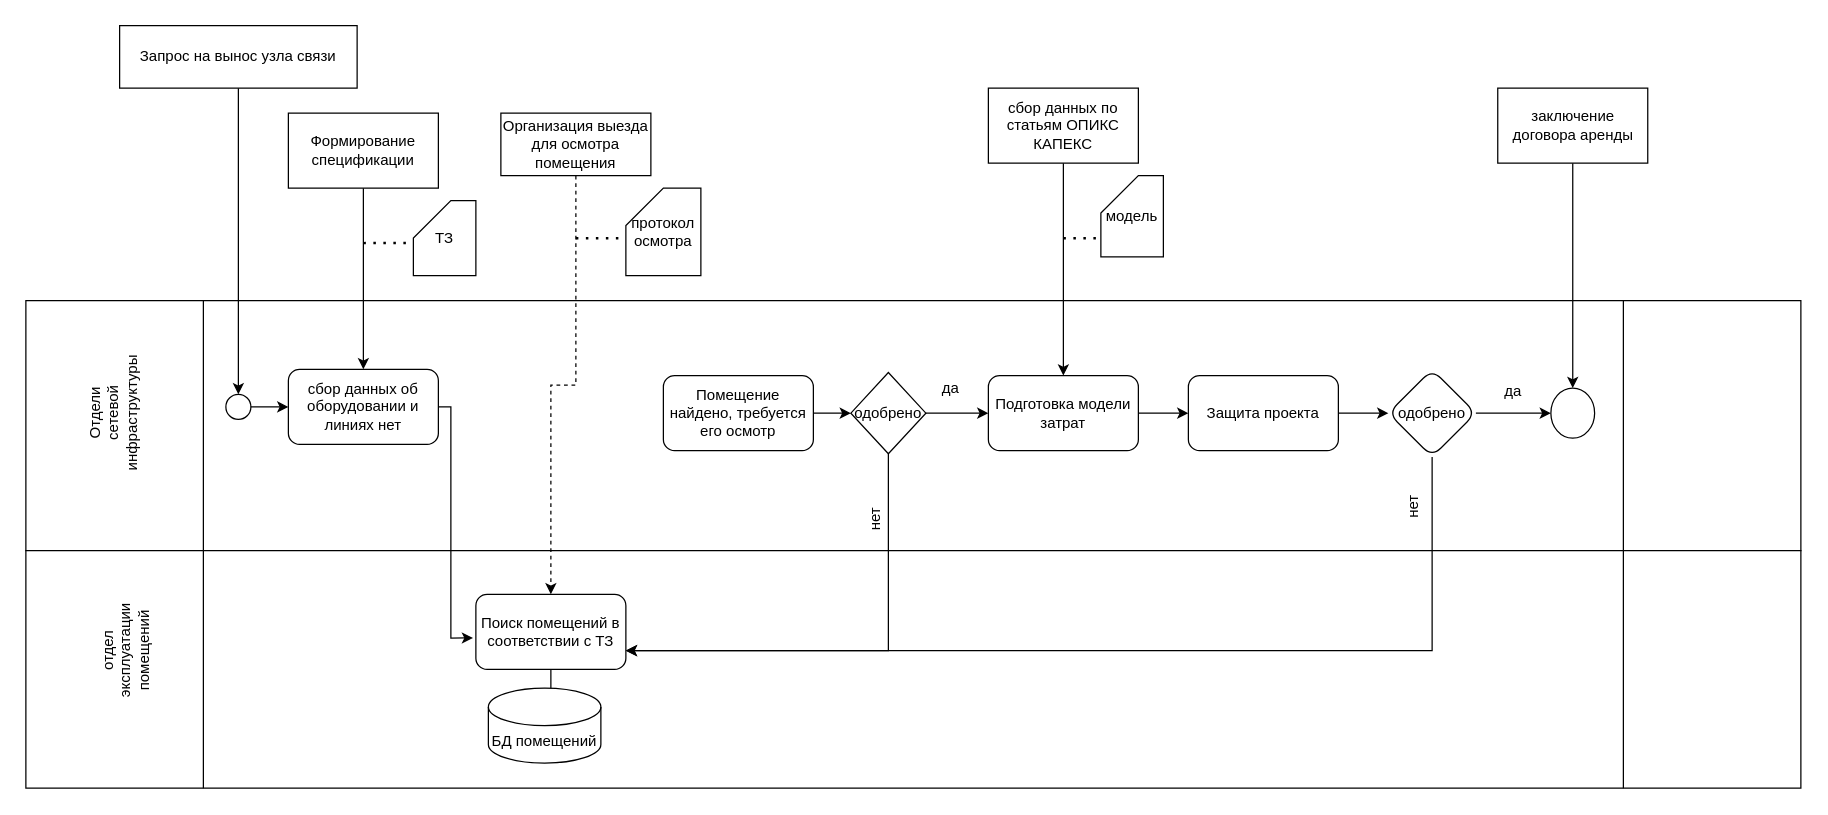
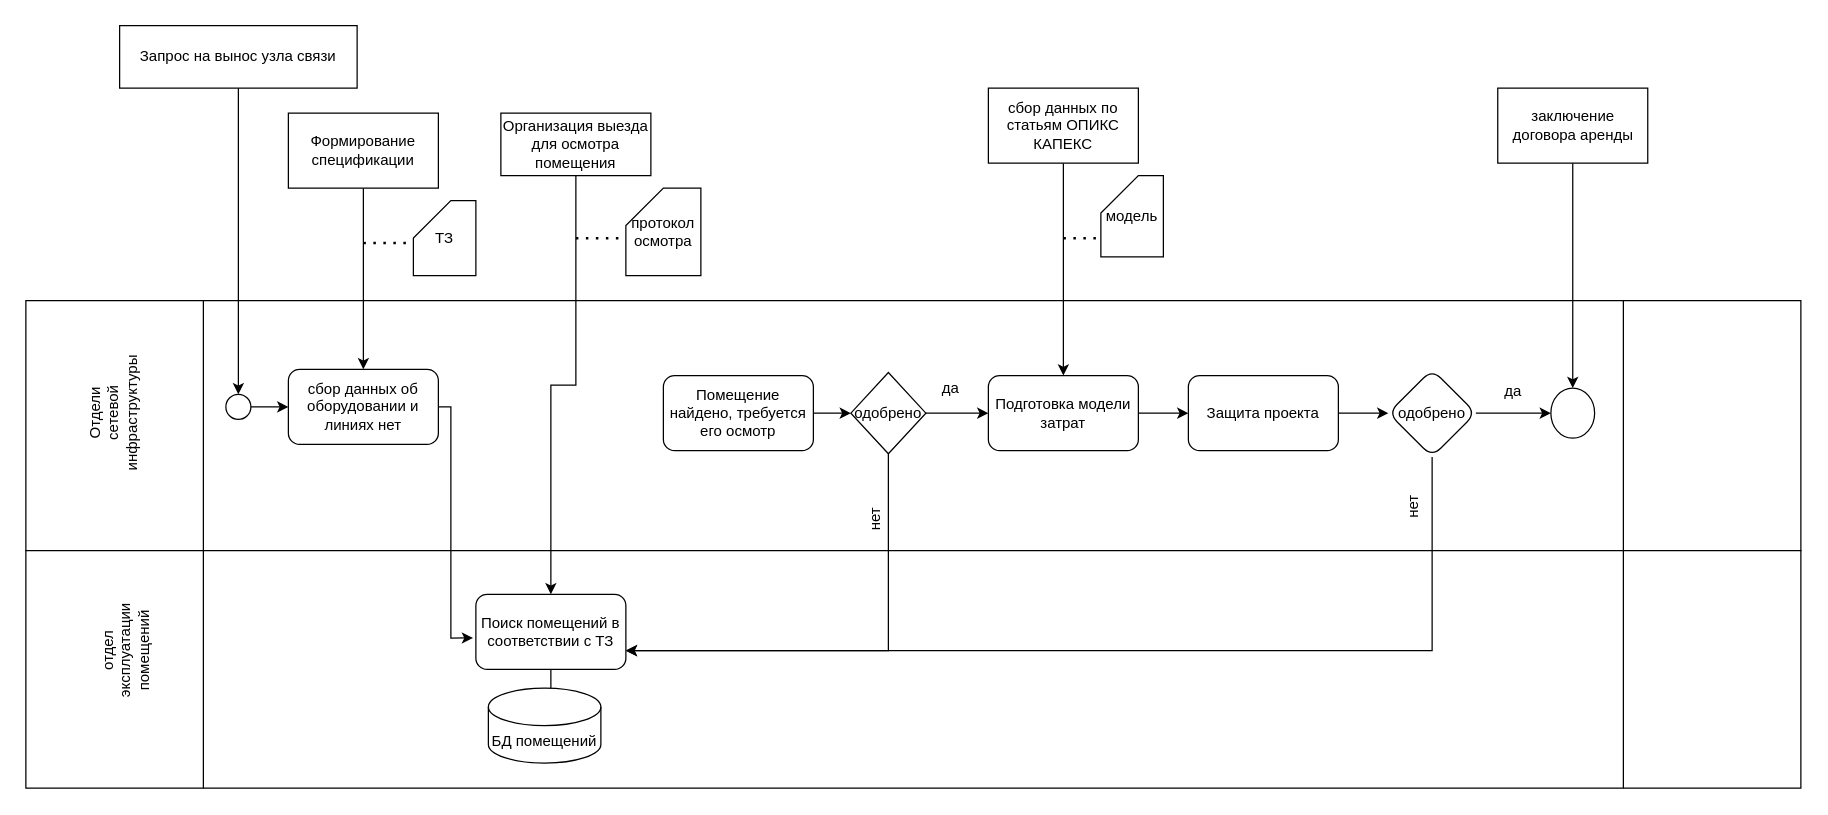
(567, 385) -> (567, 385)
